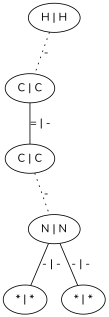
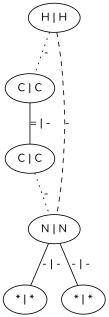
none -> (65, 123)
